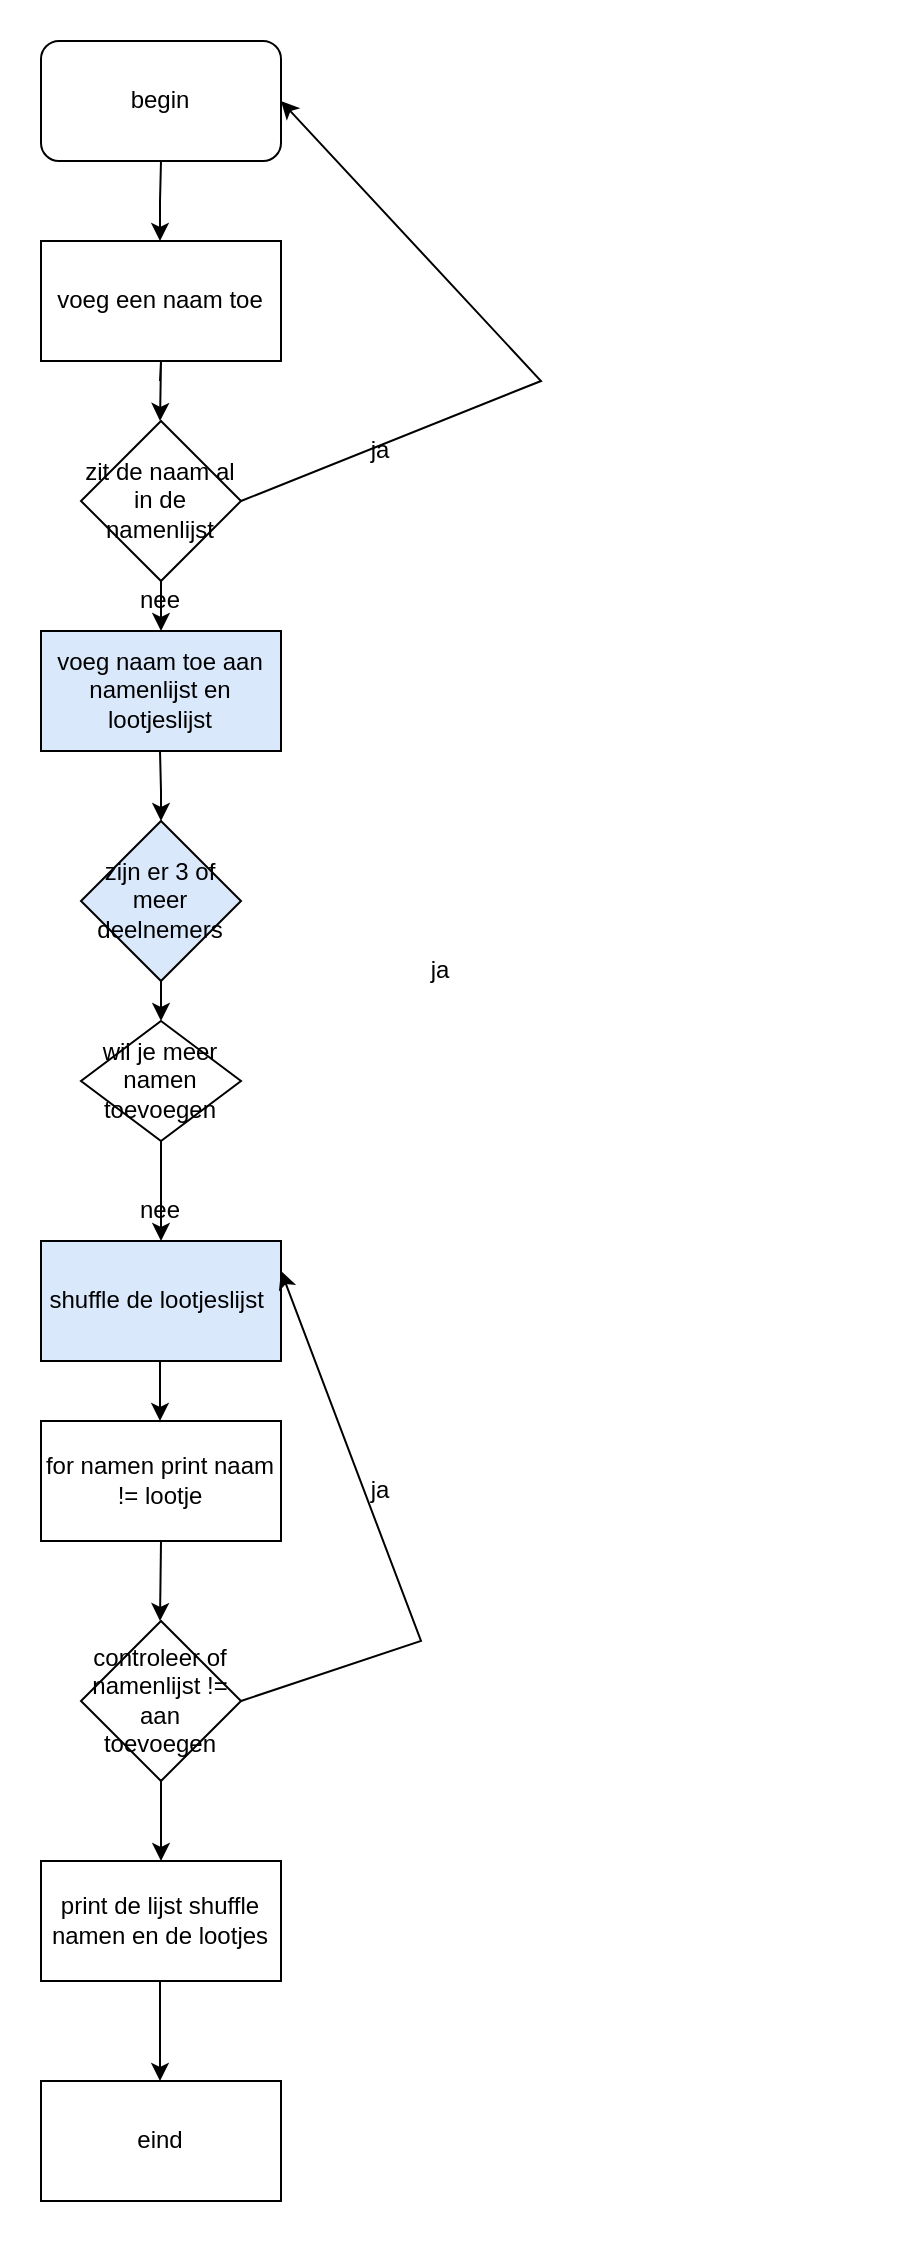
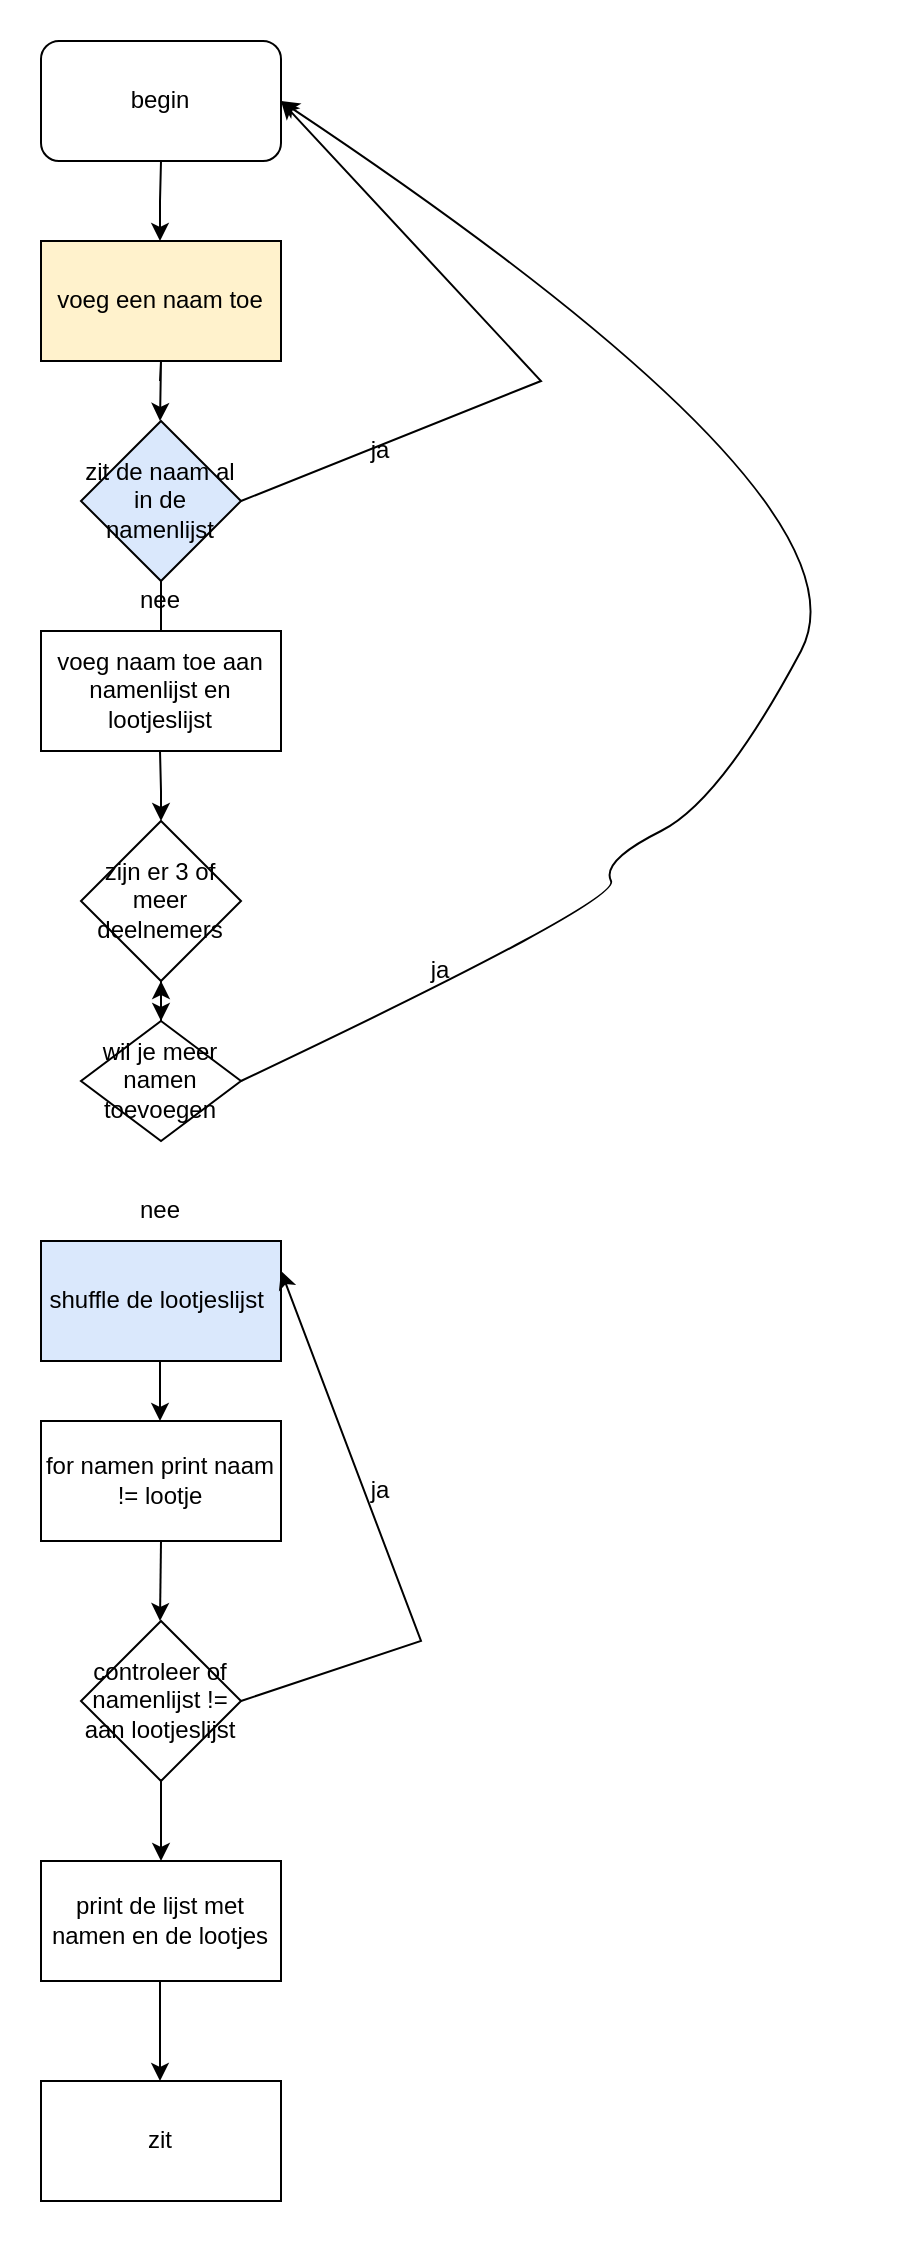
(161, 301) -> (161, 301)
(161, 501) -> (161, 501)
(161, 616) -> (161, 621)
none -> (809, 622)
(161, 691) -> (161, 691)
(161, 901) -> (161, 901)
(161, 1184) -> (161, 1019)
(161, 1701) -> (161, 1701)
(161, 1921) -> (161, 1921)
(161, 2141) -> (161, 2141)
